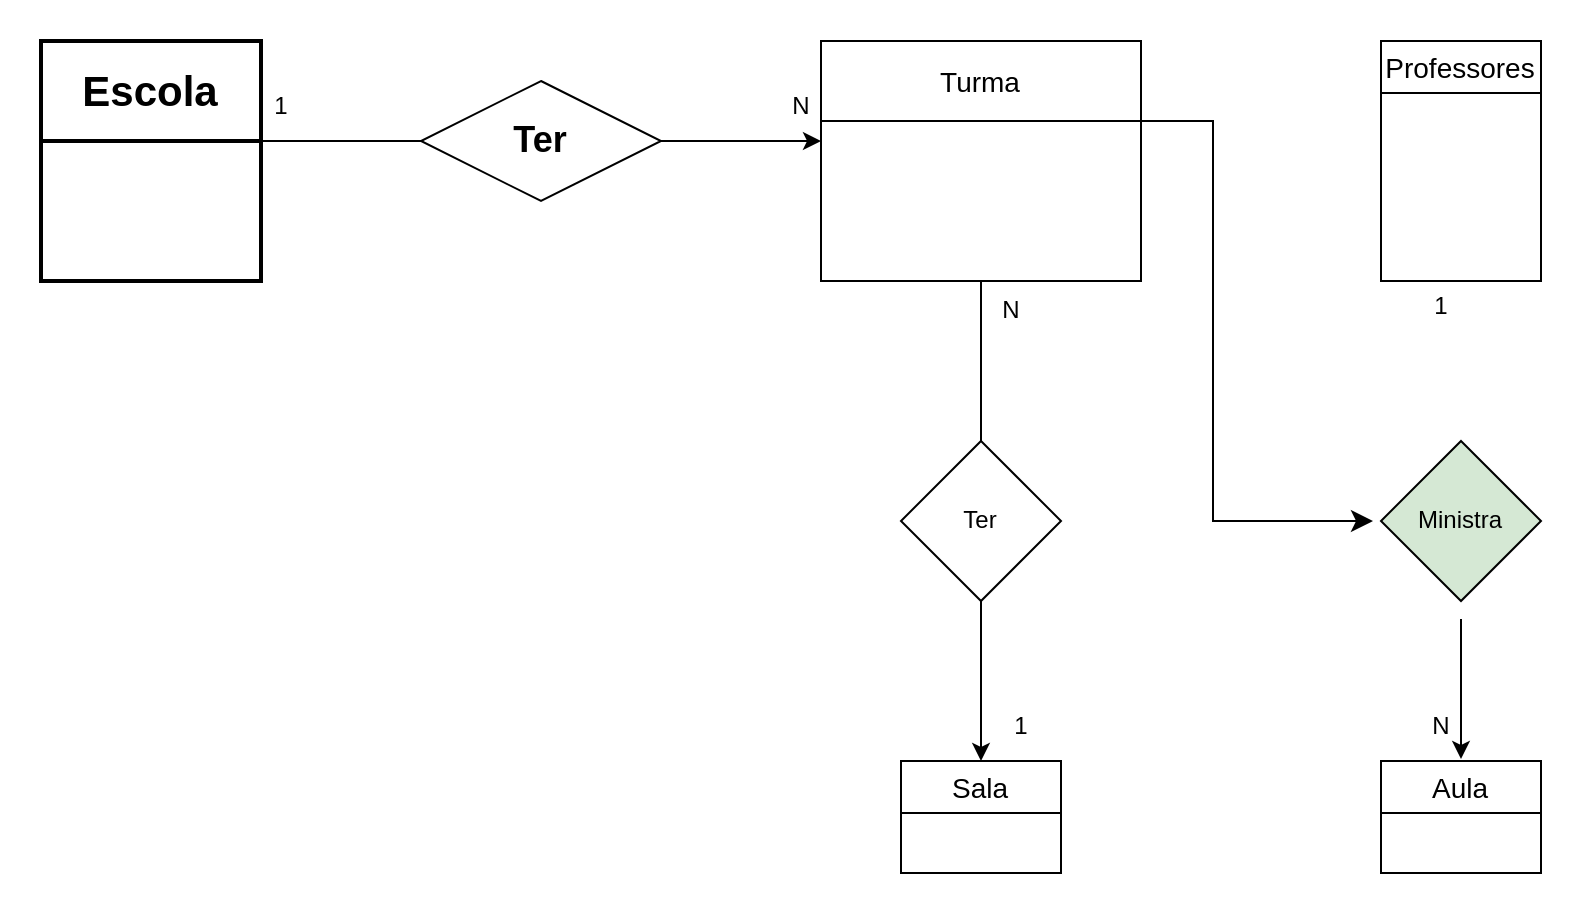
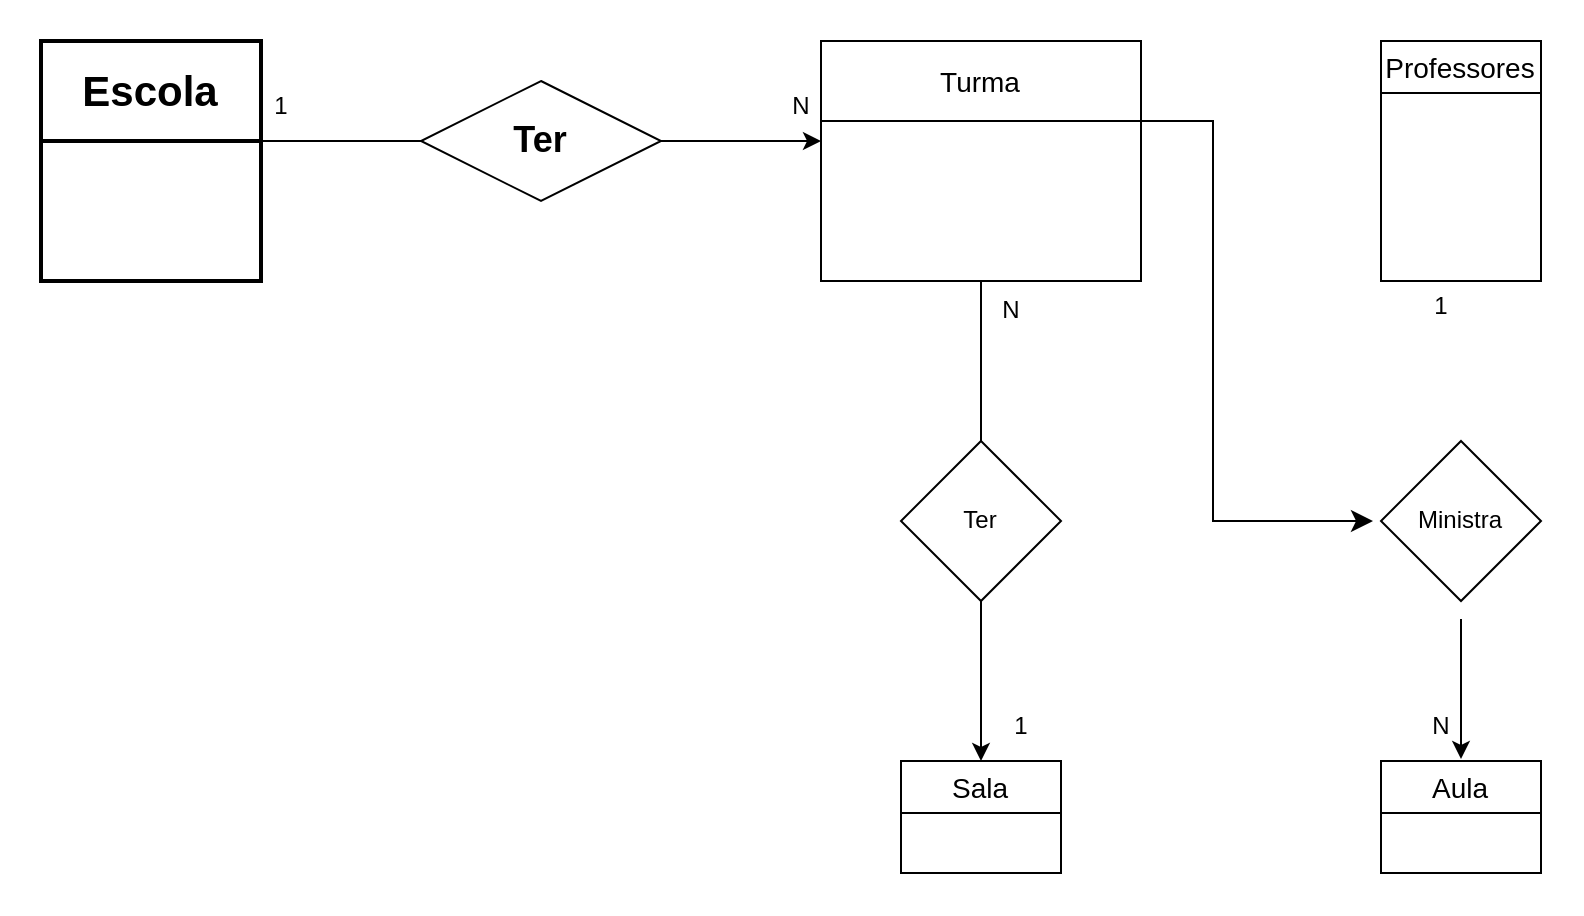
(1461, 521) -> (1461, 521)
